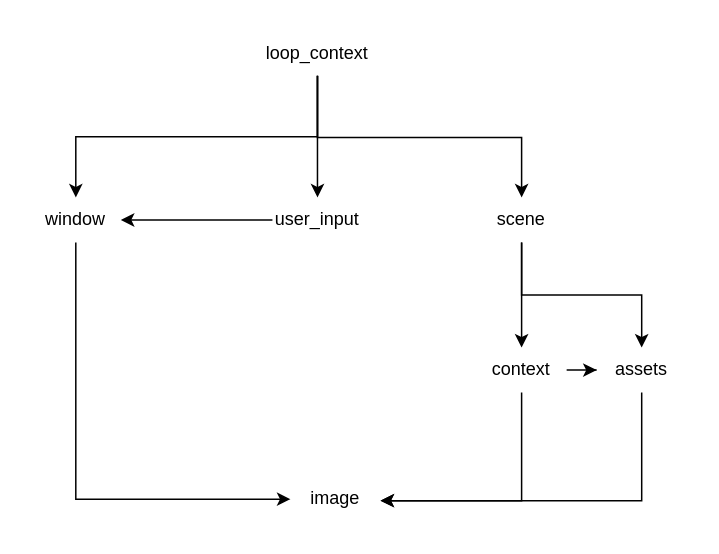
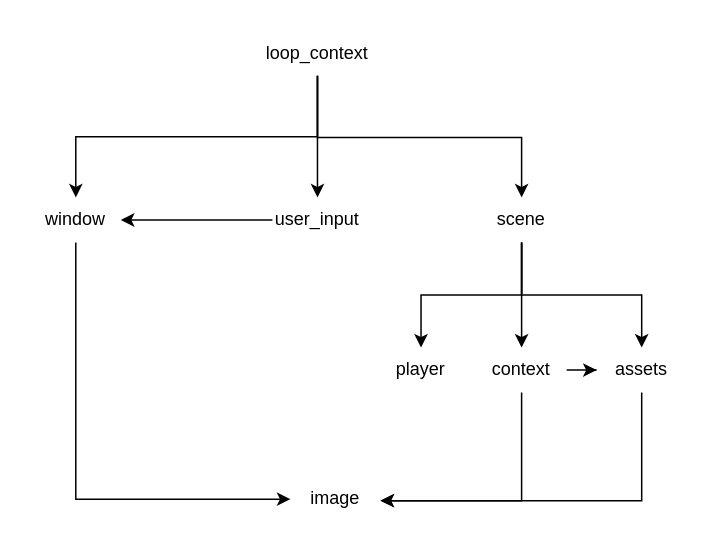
none -> (449, 295)
none -> (421, 370)
